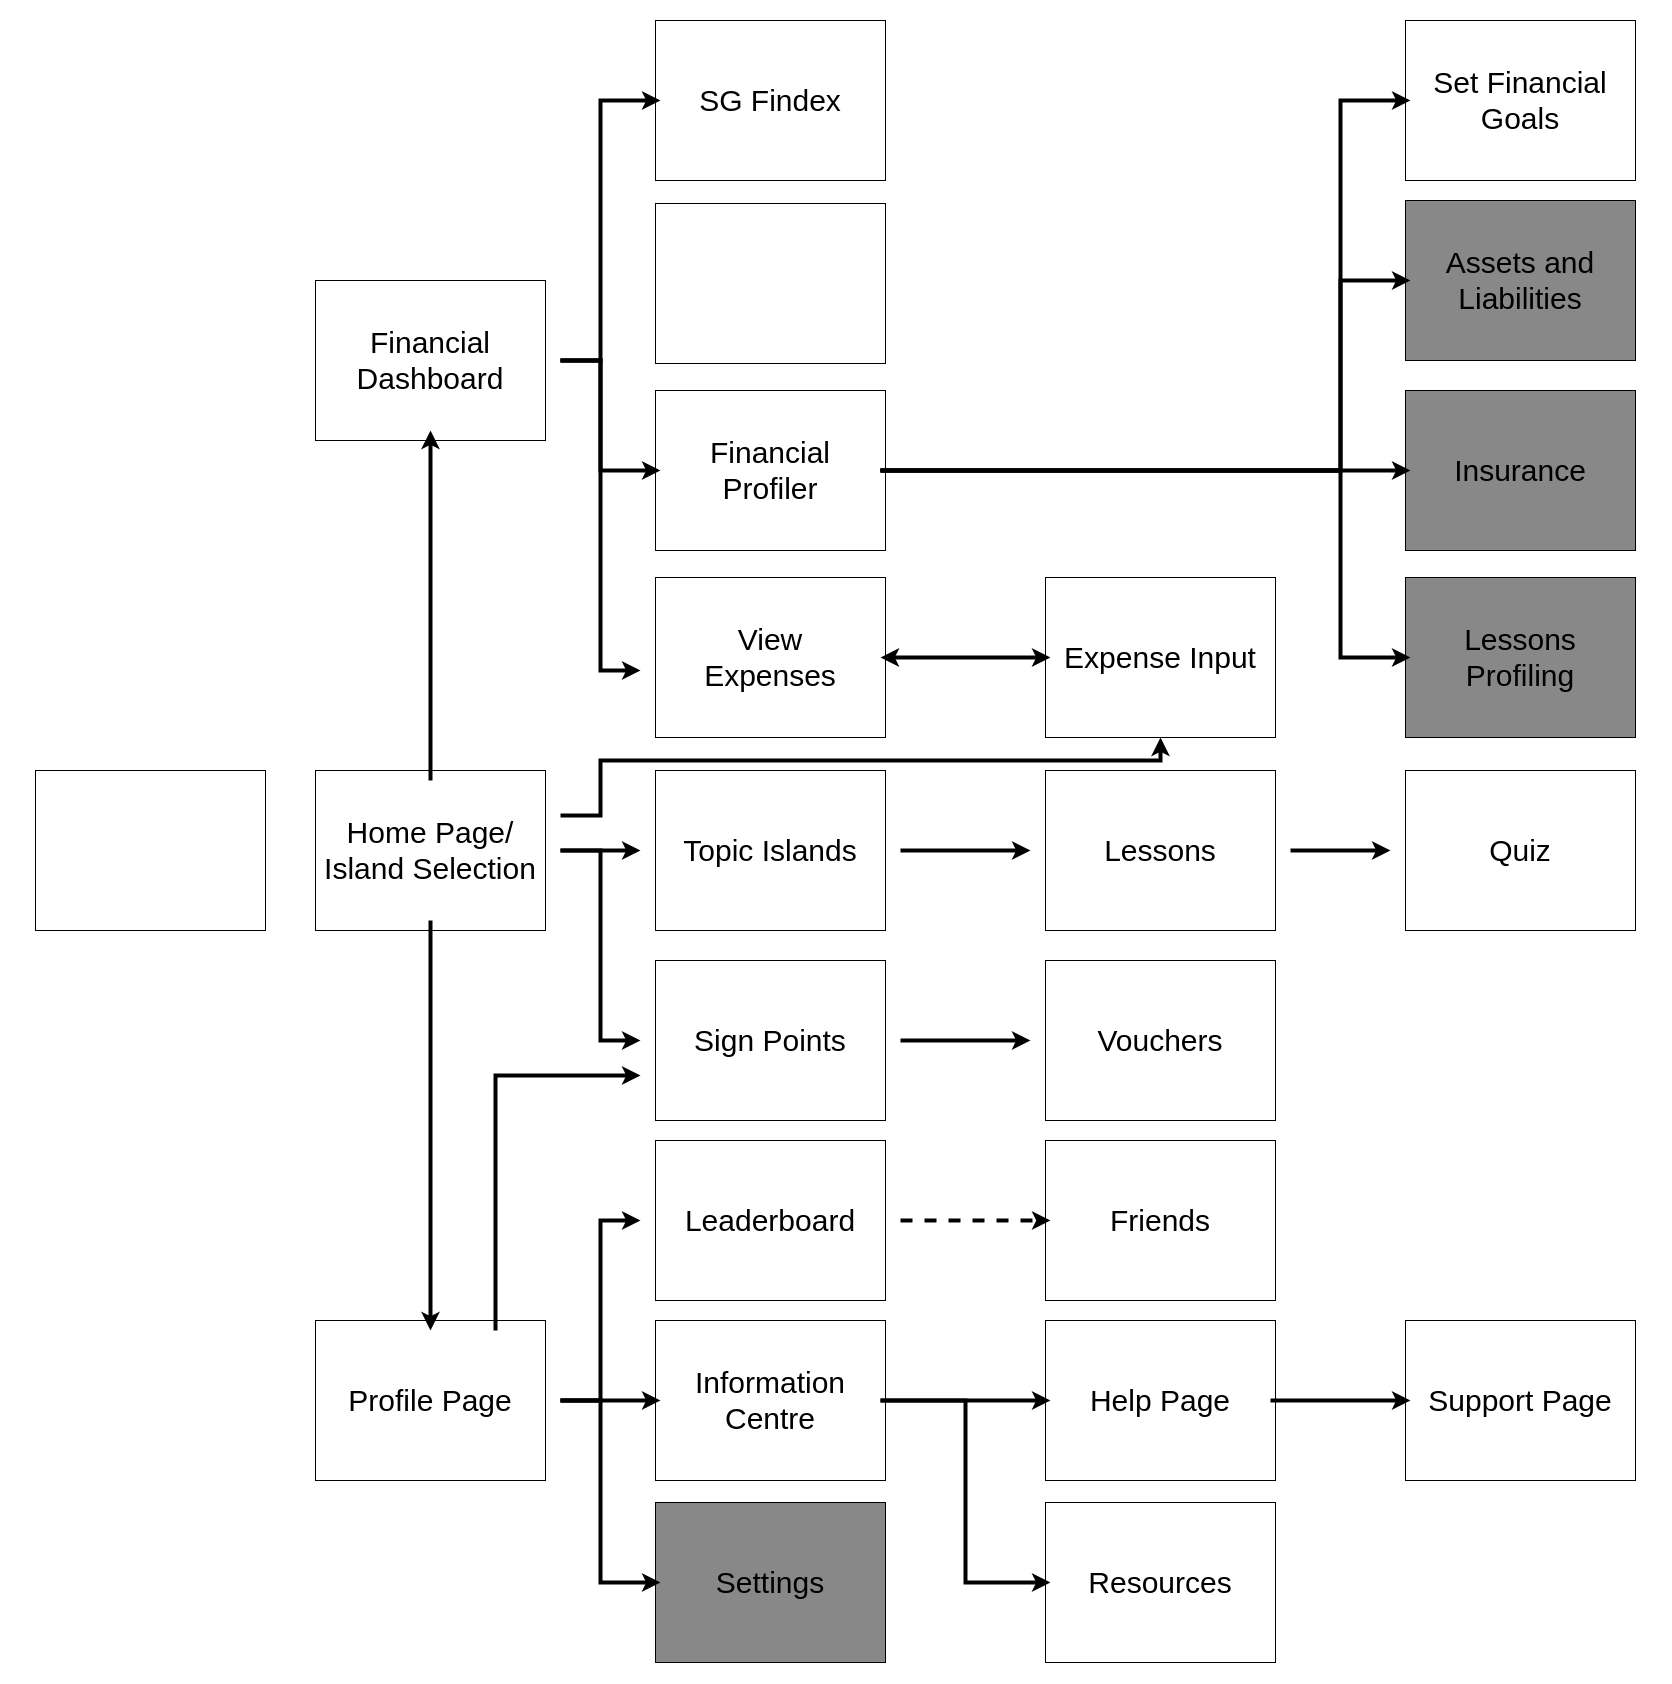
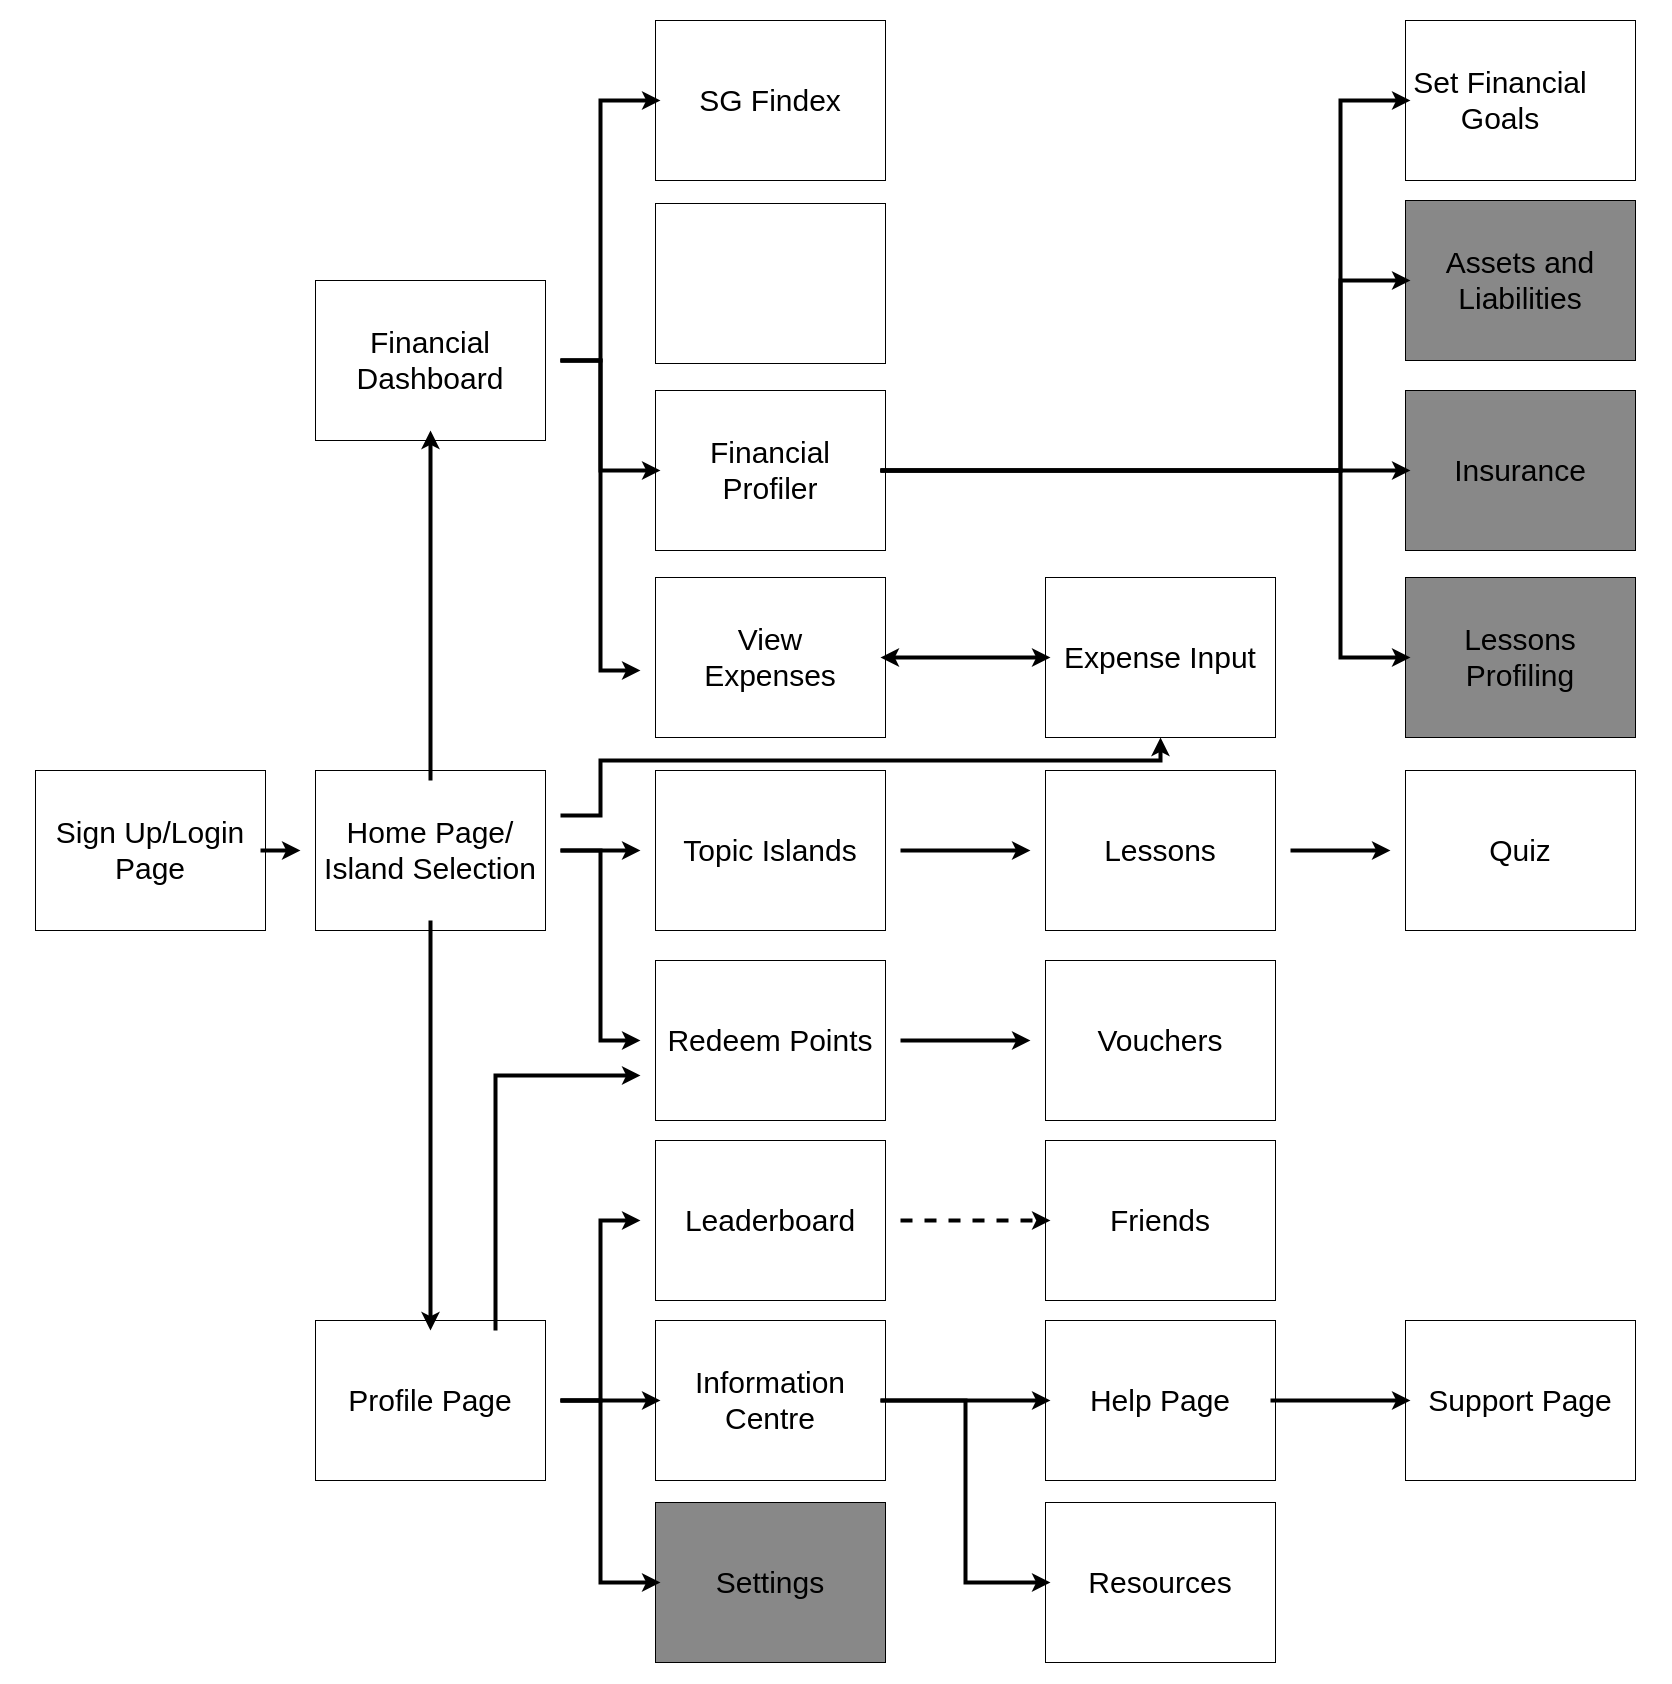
(1521, 101) -> (1501, 101)
none -> (151, 851)
none -> (275, 851)
(771, 1041) -> (771, 1041)
